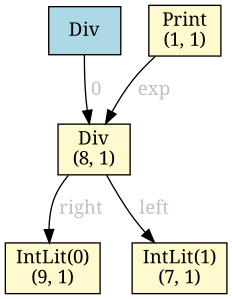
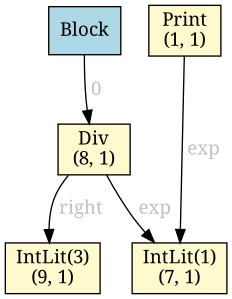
(85, 31) -> (85, 31)
(131, 82) -> (182, 143)
(152, 209) -> (152, 209)
(53, 268) -> (53, 268)
